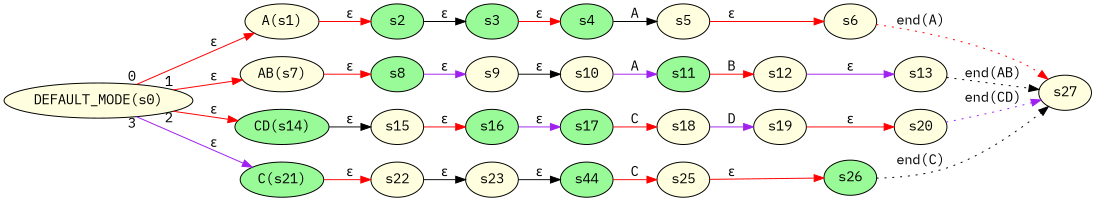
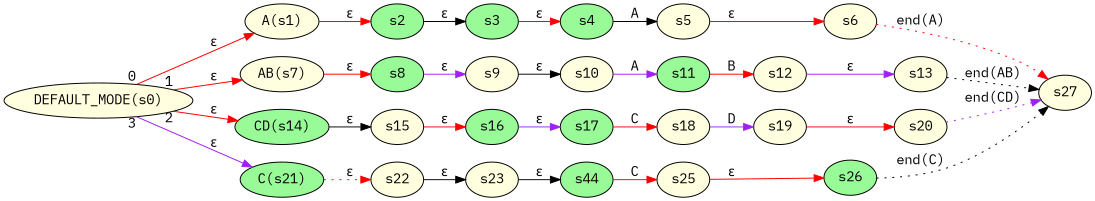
(342, 180) -> (342, 180)
